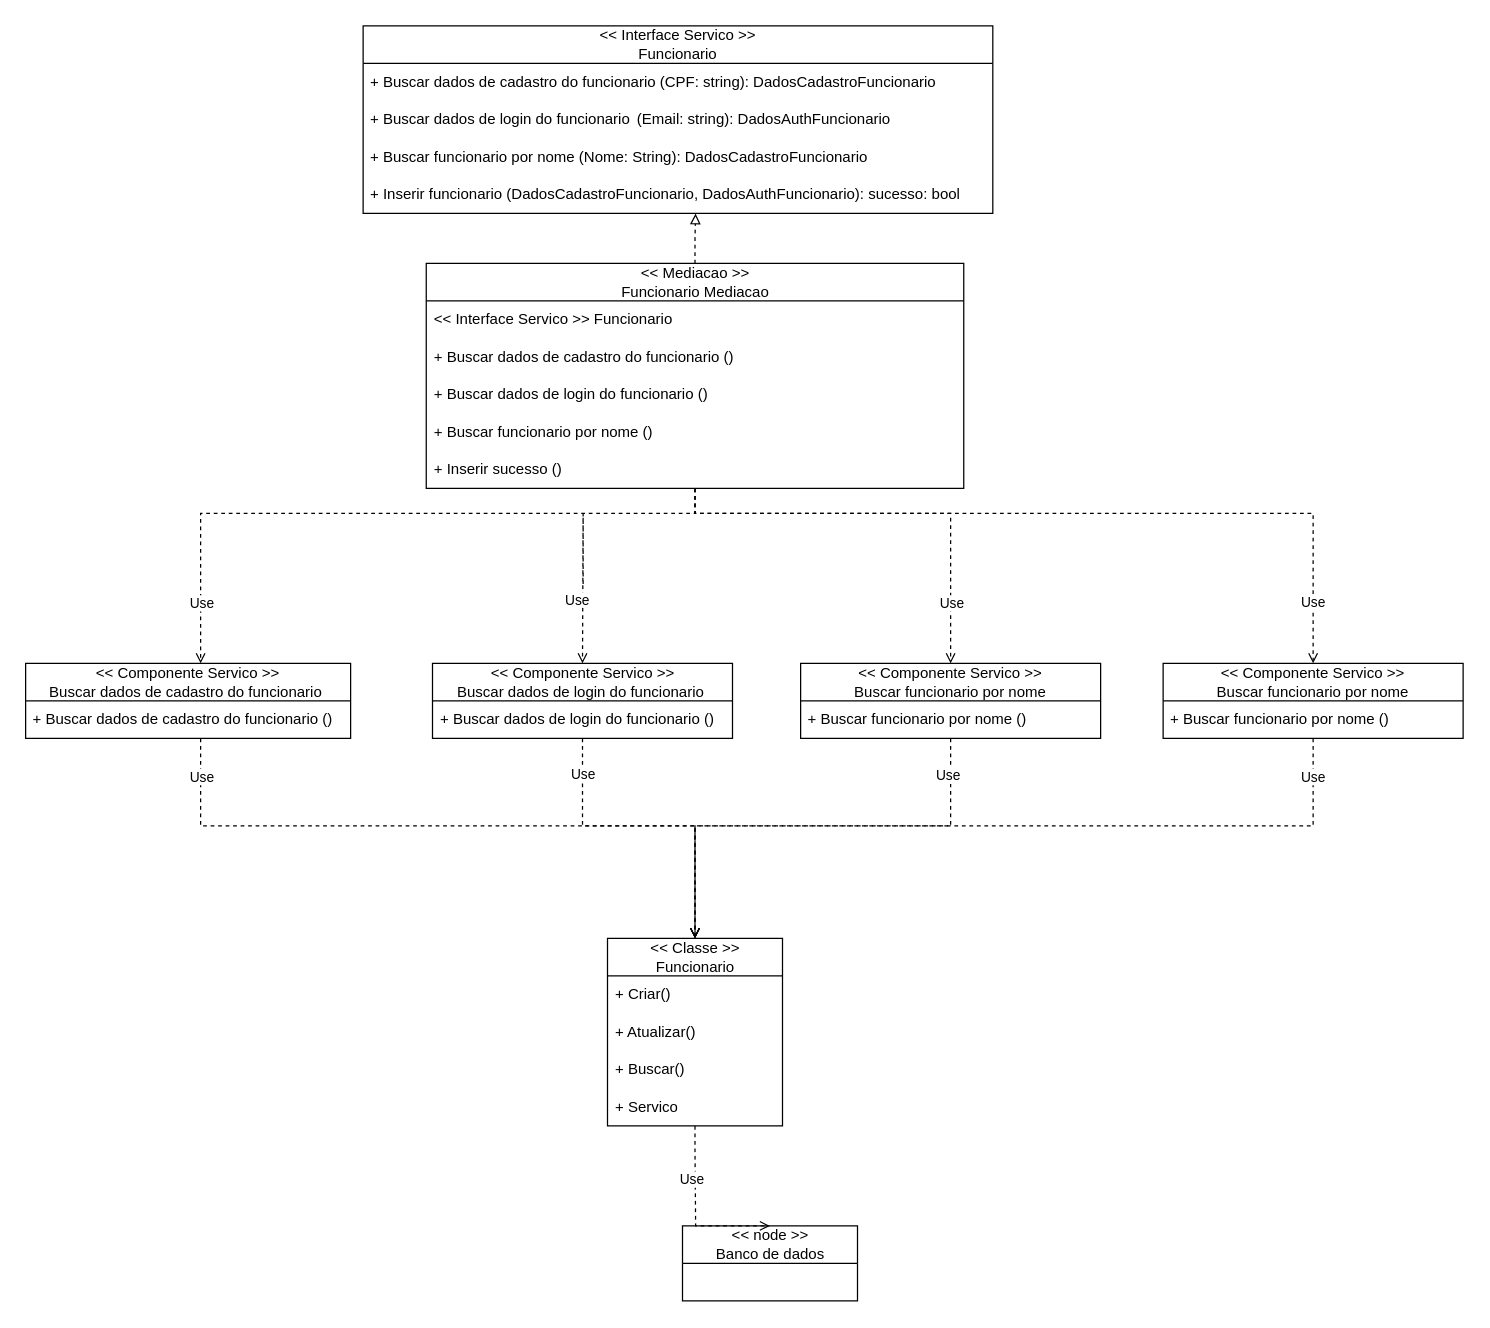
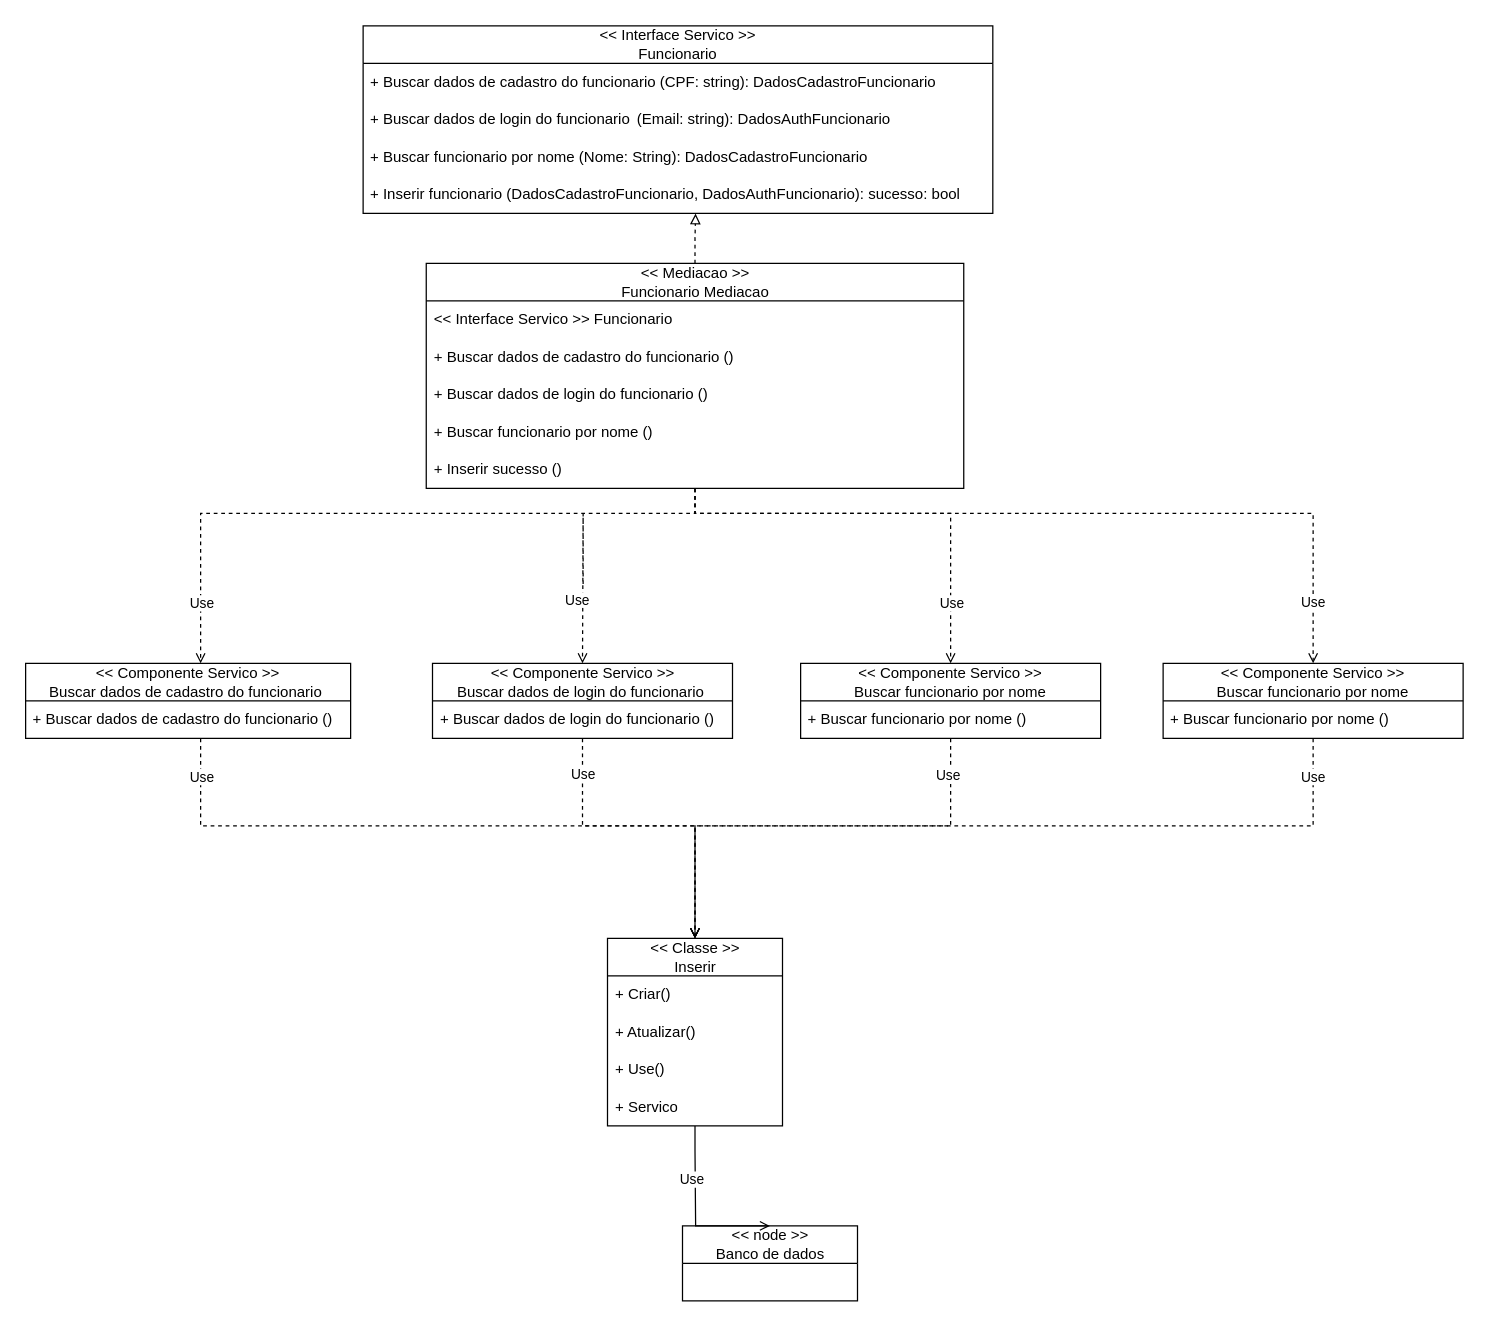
(696, 957) -> (696, 957)
(656, 1069) -> (643, 1069)
(695, 1150) -> (695, 1150)
